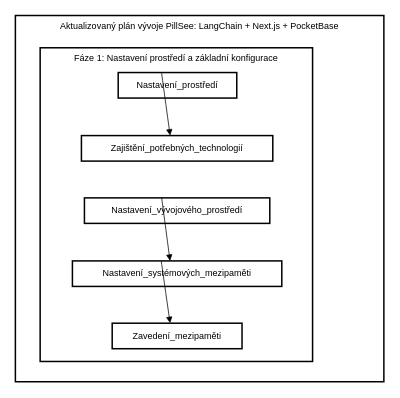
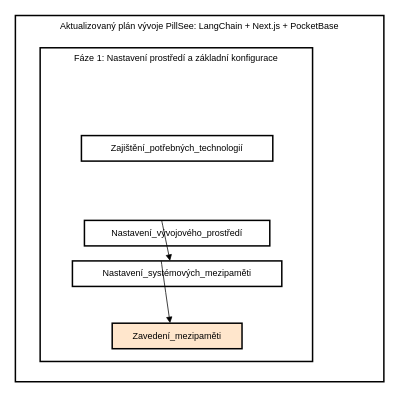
(177, 85) -> none
(165, 100) -> none
(177, 210) -> (177, 233)
(177, 336) -> (177, 336)
